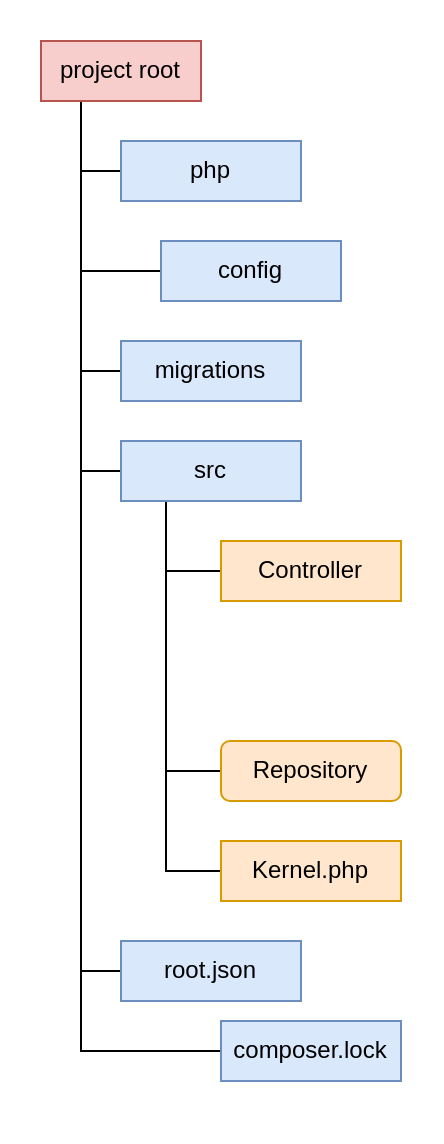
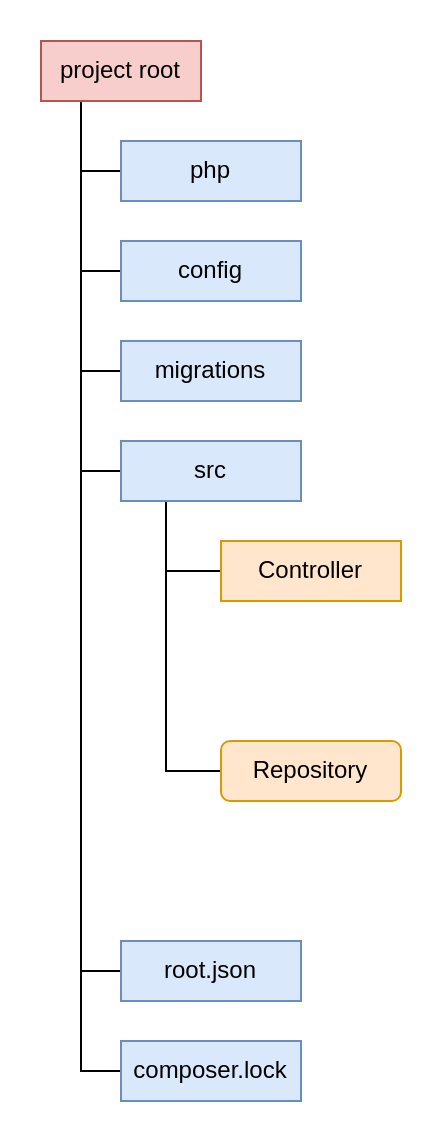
(251, 271) -> (211, 271)
(166, 850) -> none
(311, 871) -> none
(311, 1051) -> (211, 1071)
